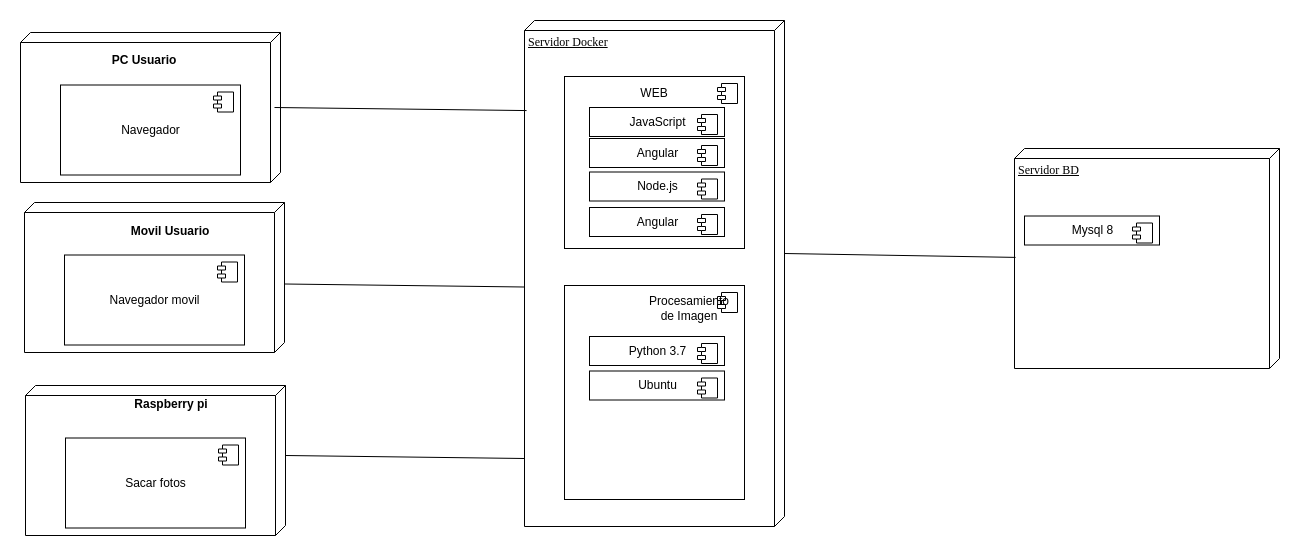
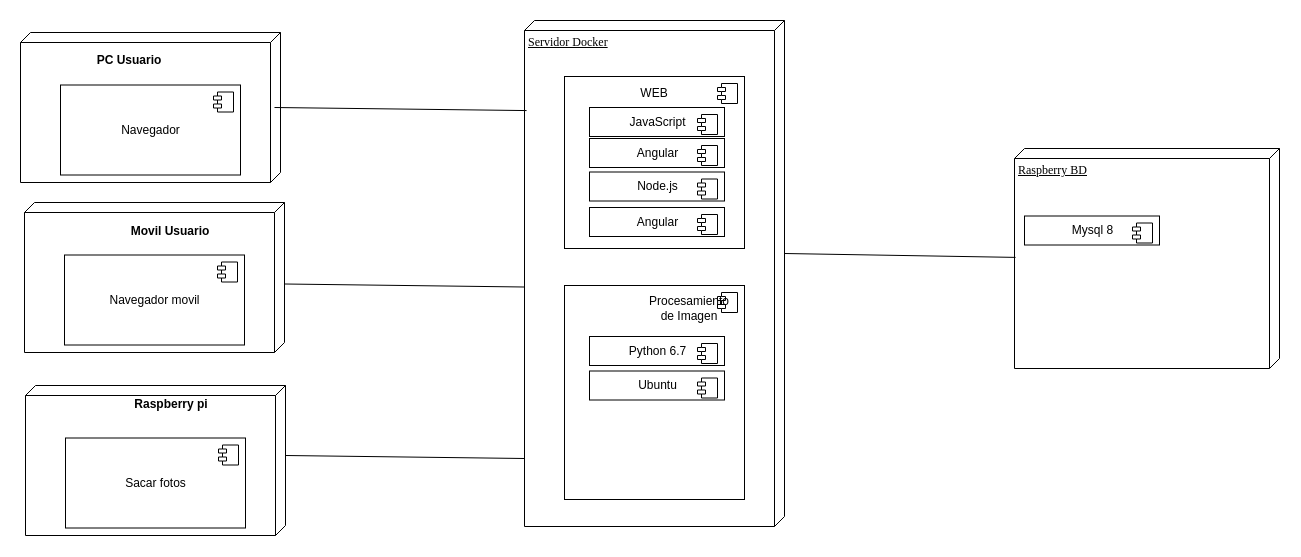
(145, 60) -> (130, 60)
(1052, 171) -> (1057, 171)
(658, 352) -> (658, 352)
